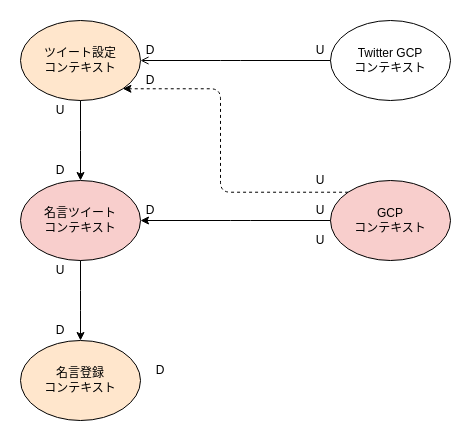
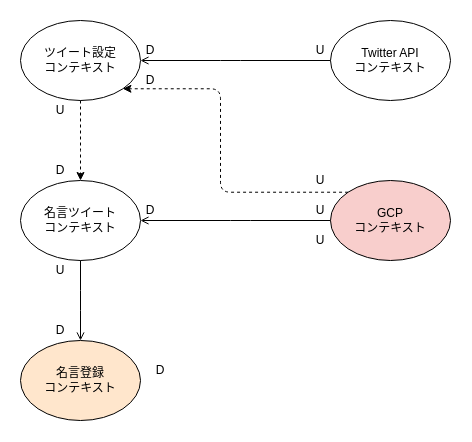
(81, 61) -> (81, 61)
(391, 61) -> (391, 61)
(81, 138) -> (81, 138)
(81, 221) -> (81, 221)
(148, 221) -> (146, 221)
(81, 332) -> (81, 334)
